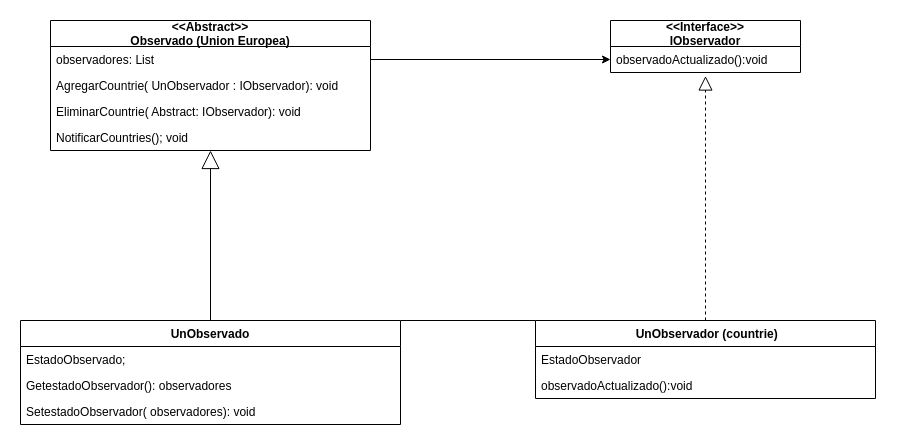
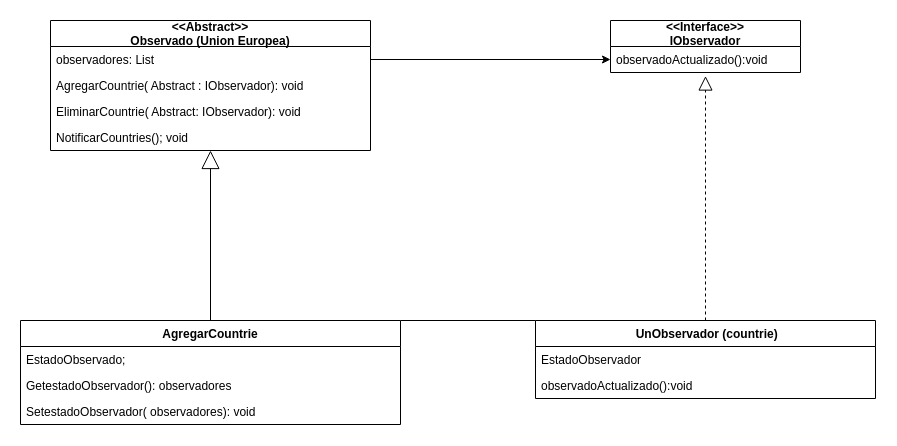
(212, 86) -> (198, 86)
(210, 334) -> (210, 334)
